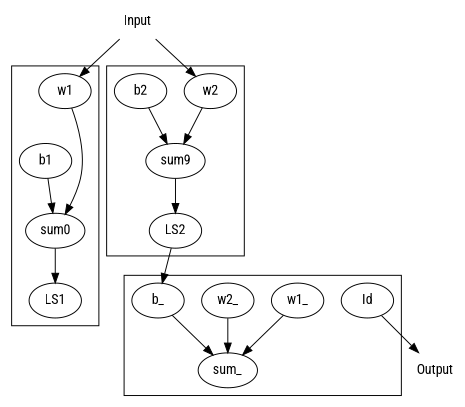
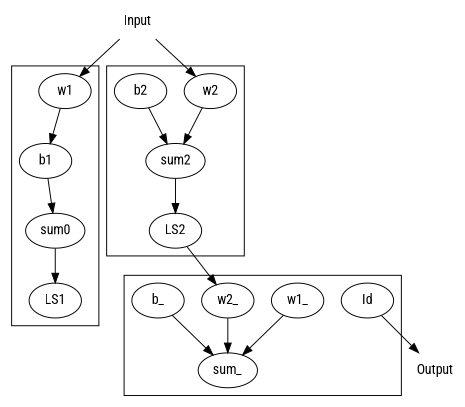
(82, 157) -> (57, 121)
(175, 161) -> (175, 161)
(168, 262) -> (199, 262)
